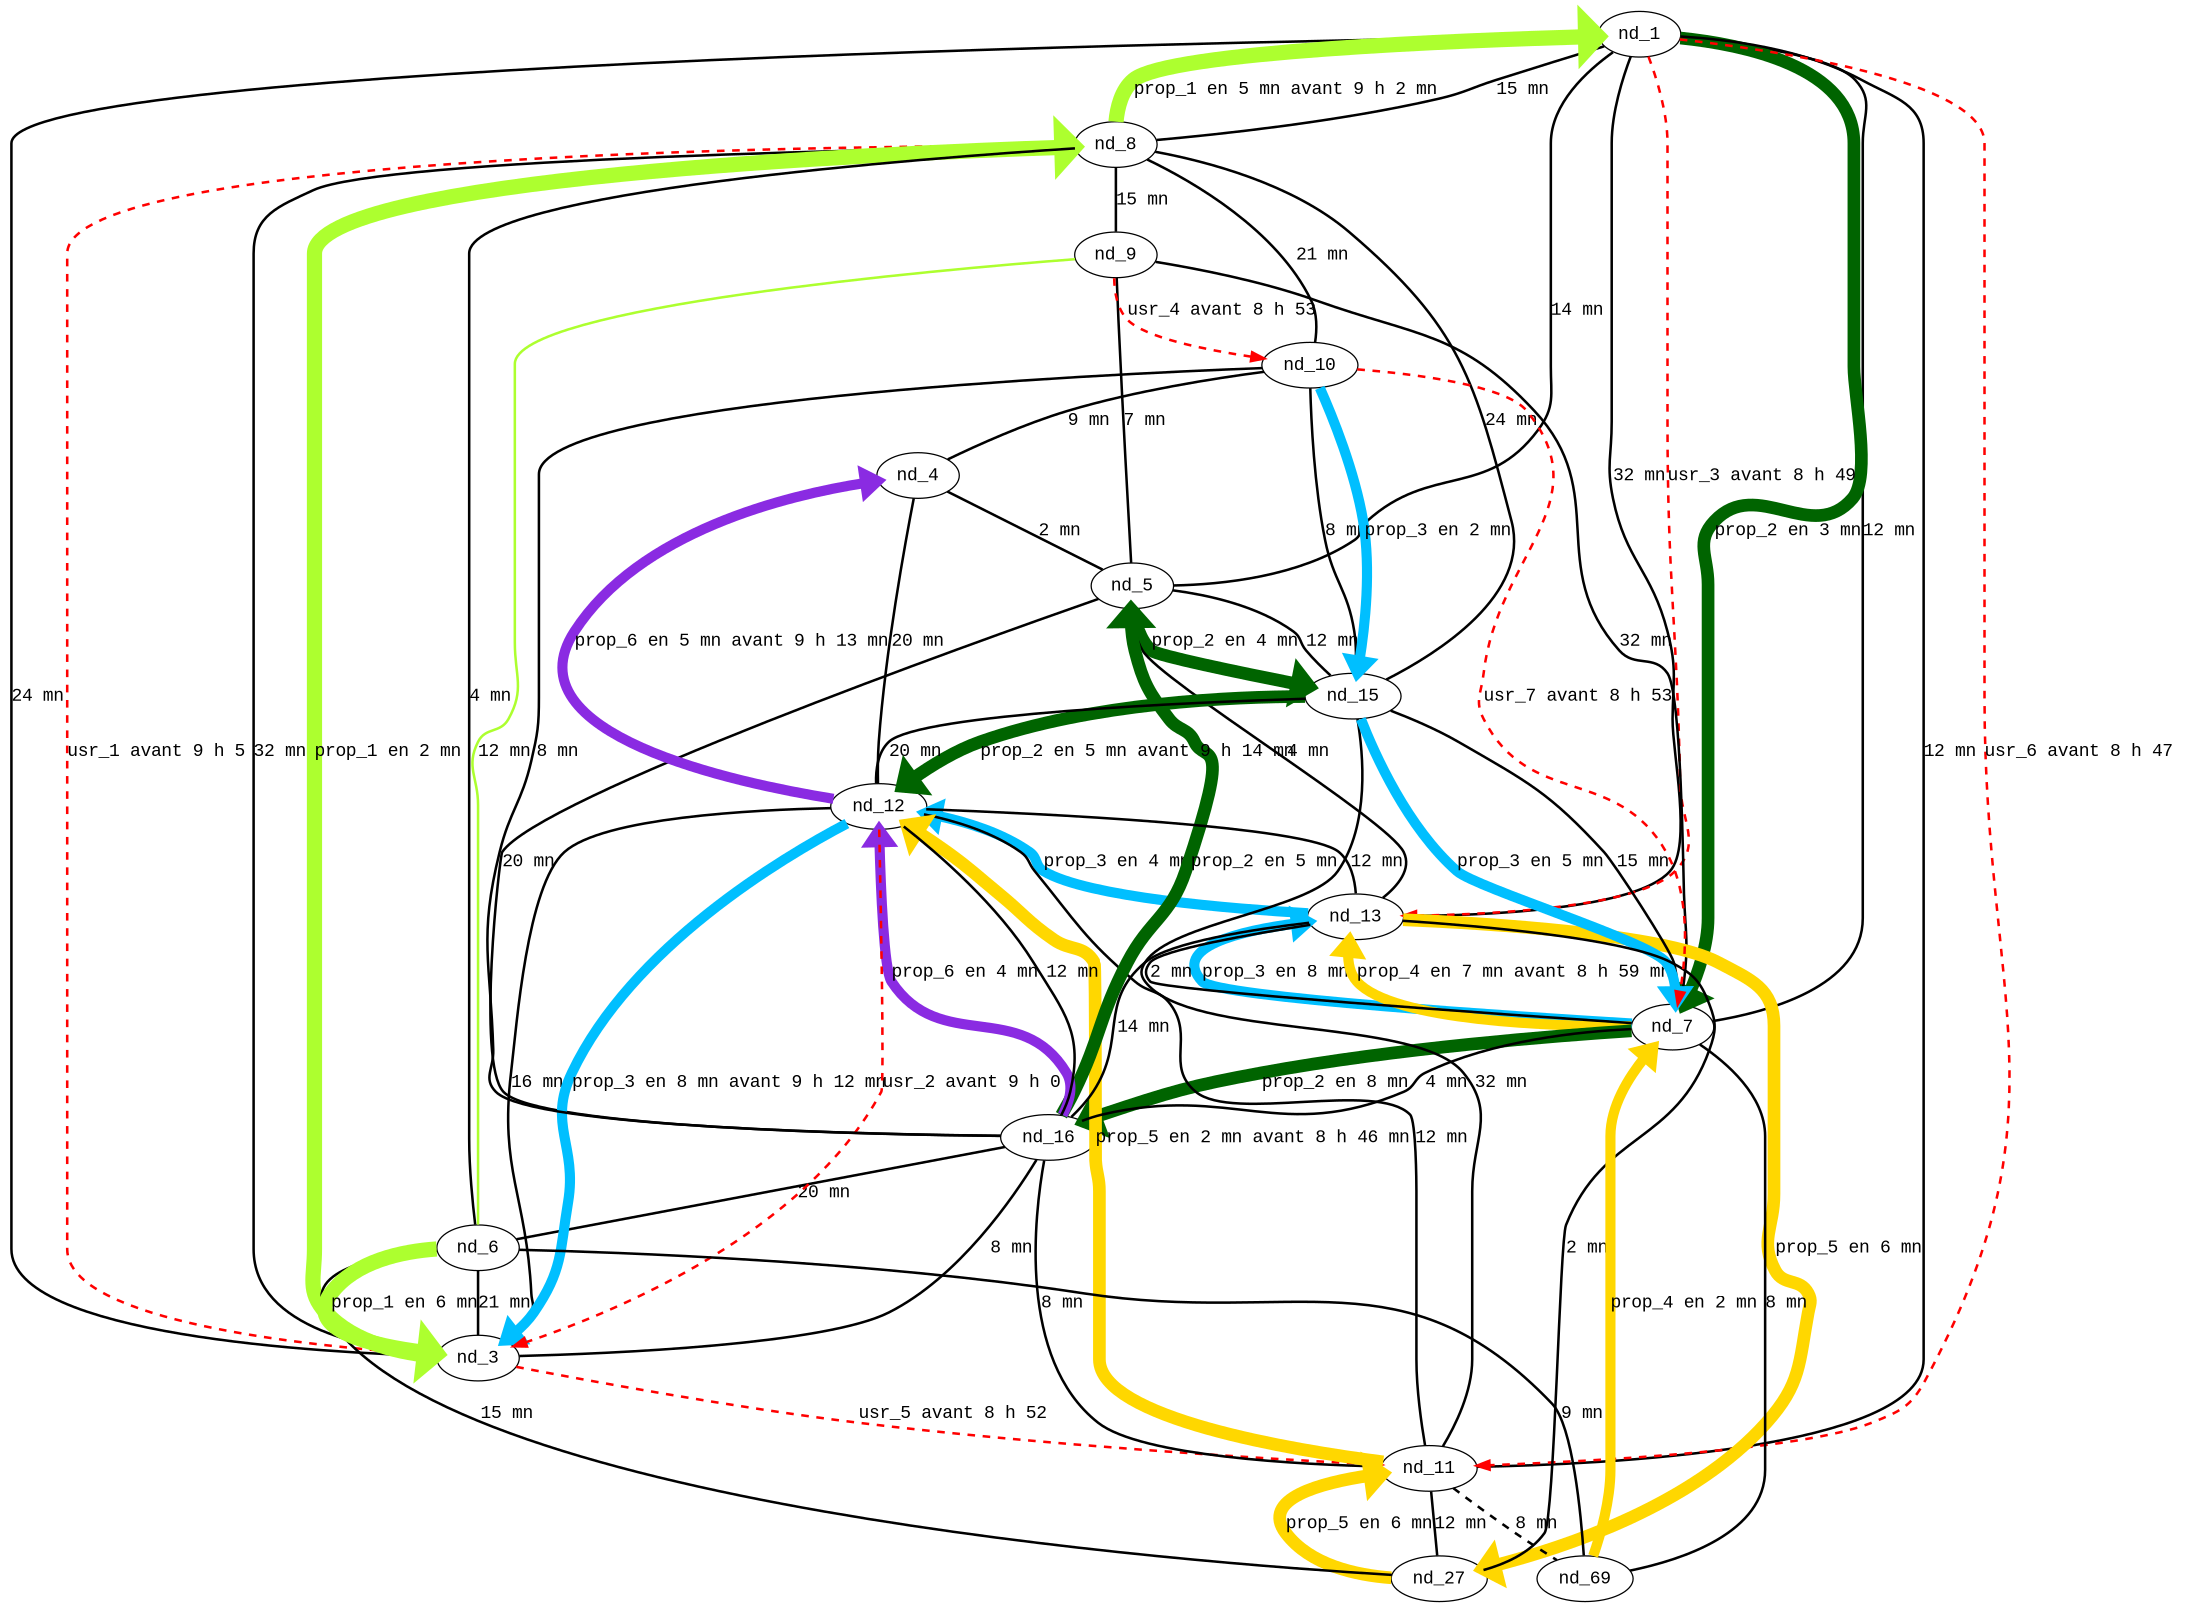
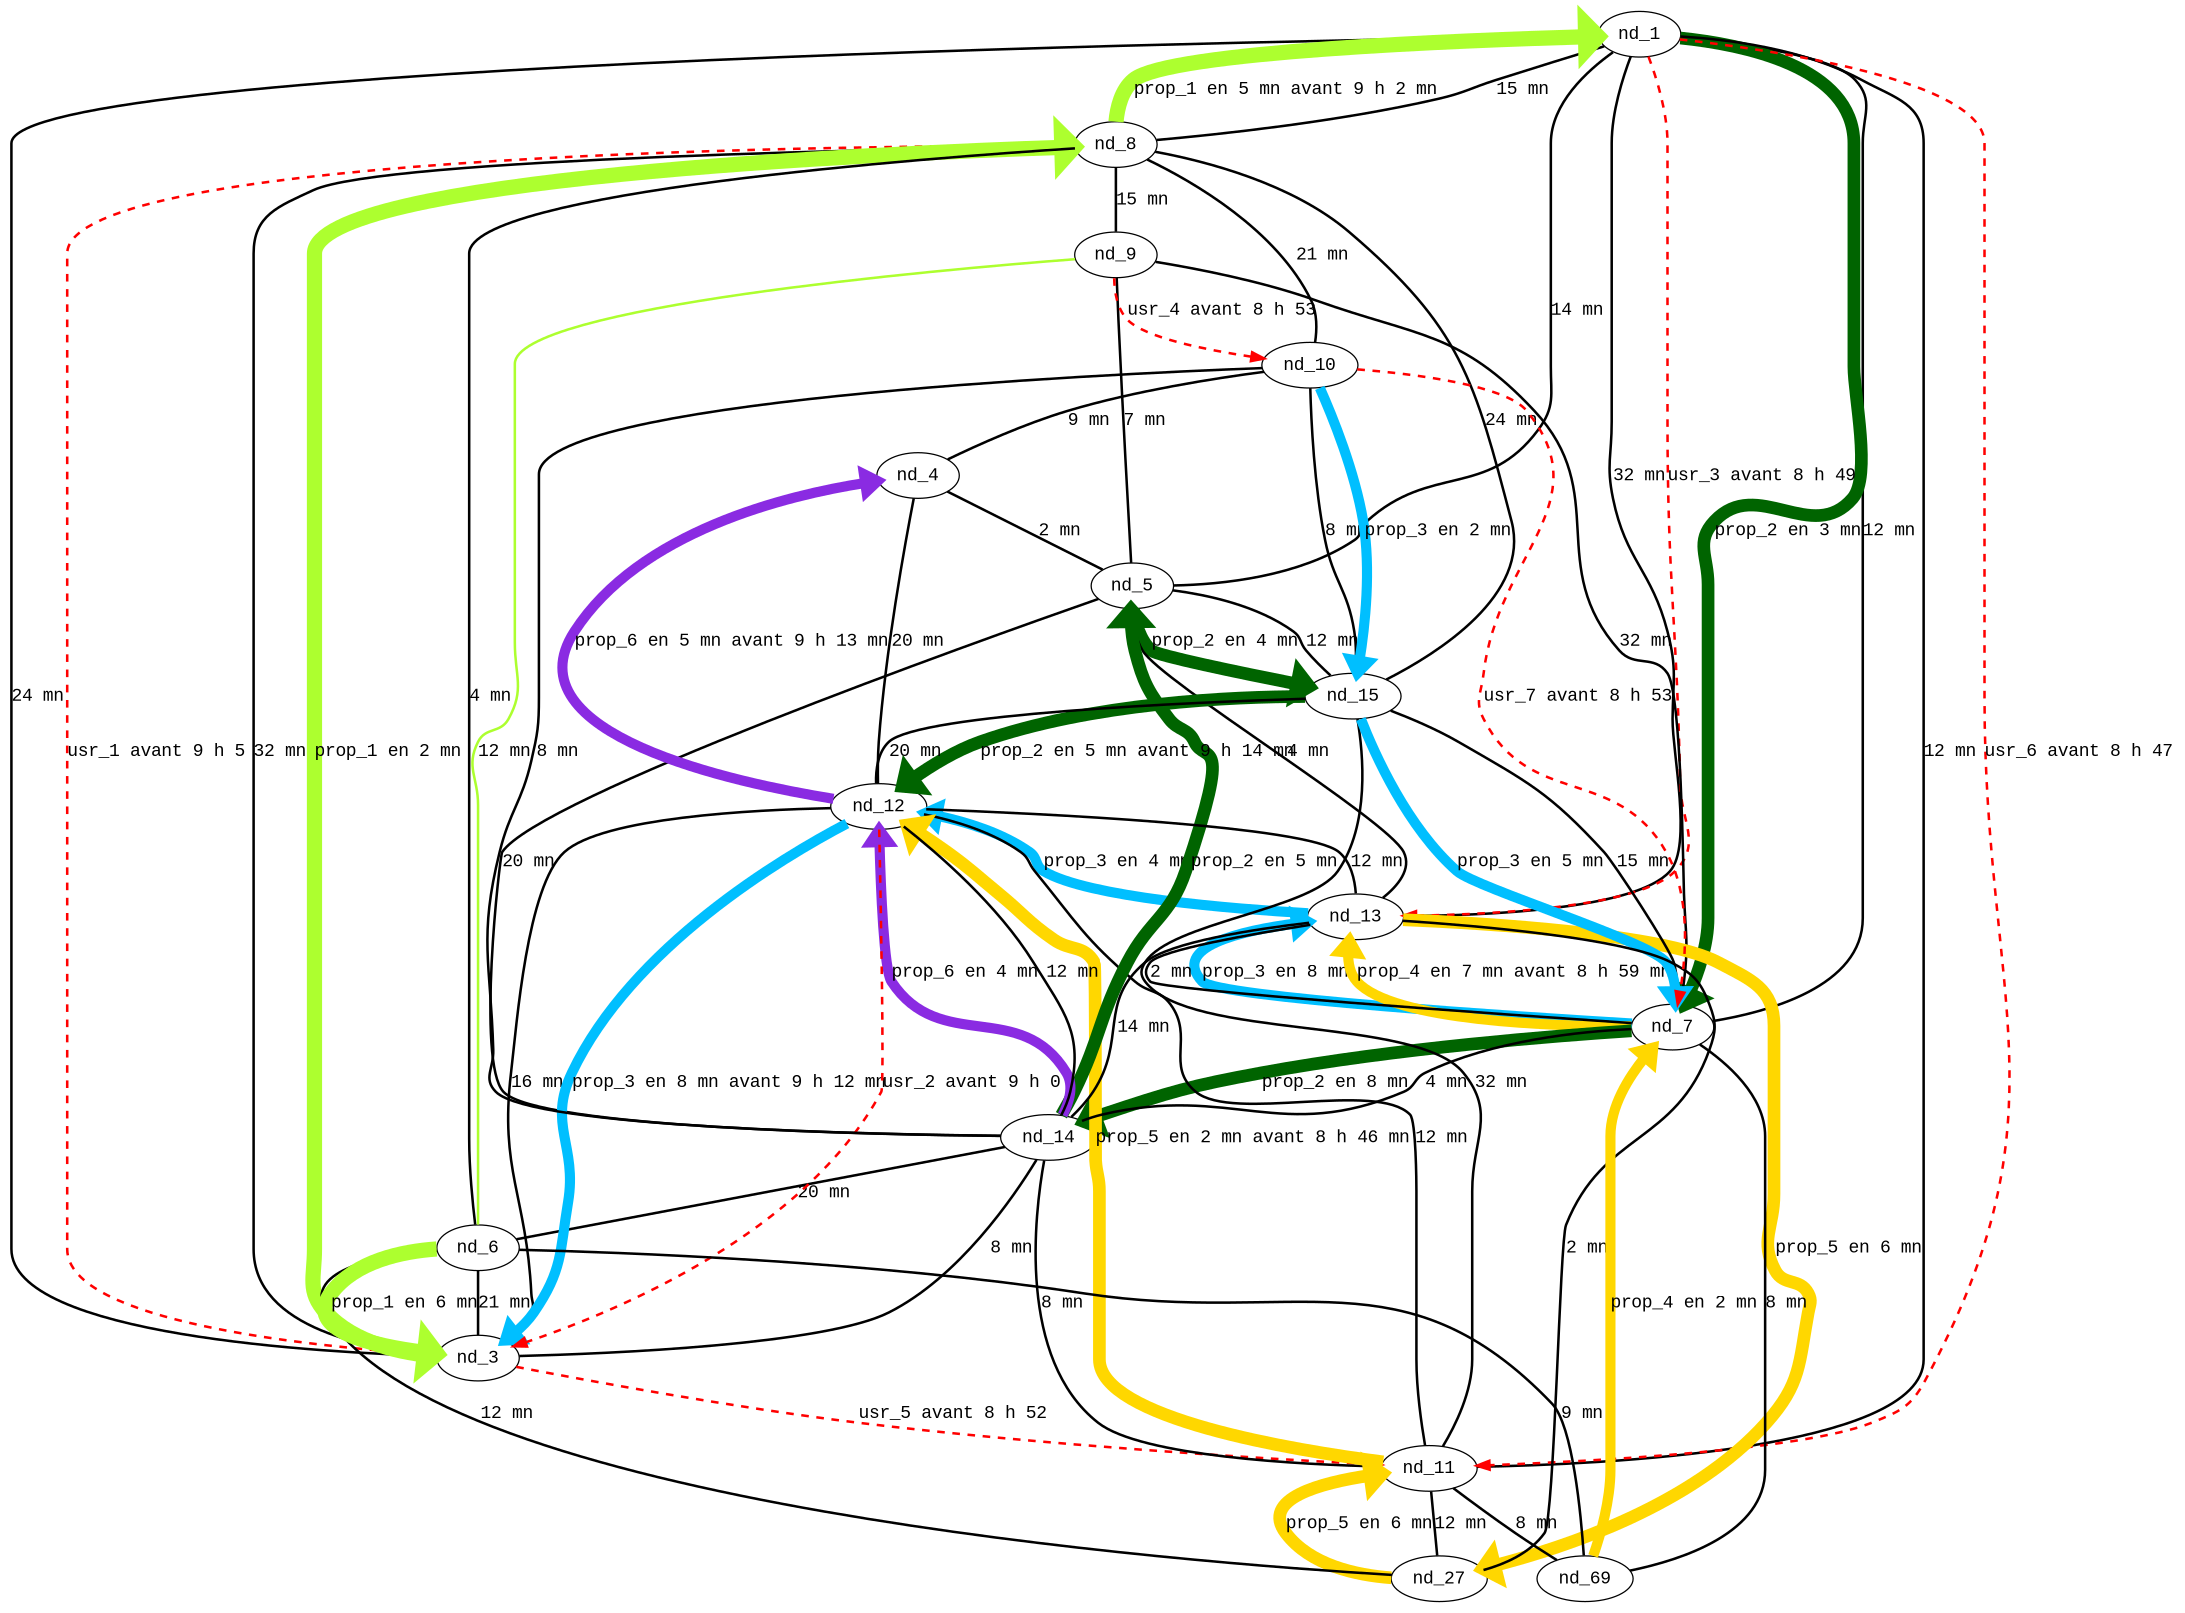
(1049, 1137) -> (1049, 1137)
(507, 1413) -> (507, 1413)
(1504, 1525) -> (1504, 1525)
